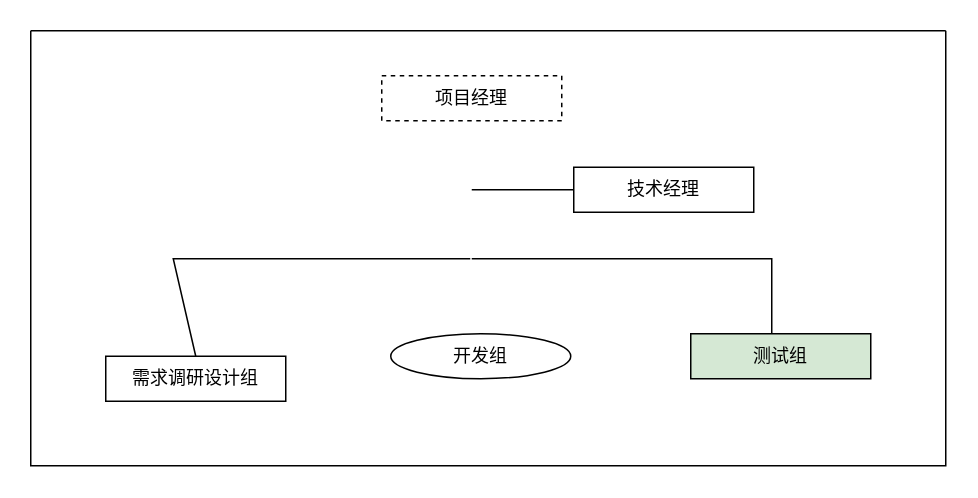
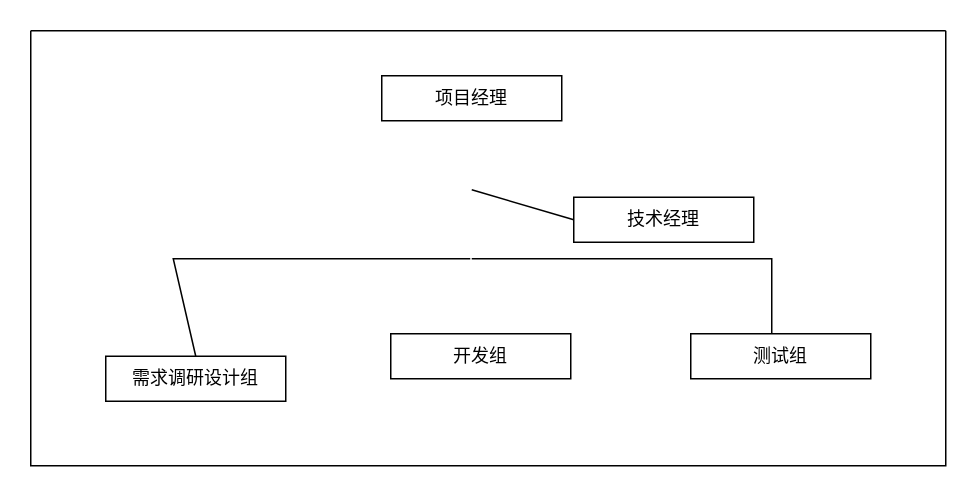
(472, 98) -> (472, 98)
(664, 190) -> (664, 220)
(481, 356) -> (481, 356)
(781, 356) -> (781, 356)
